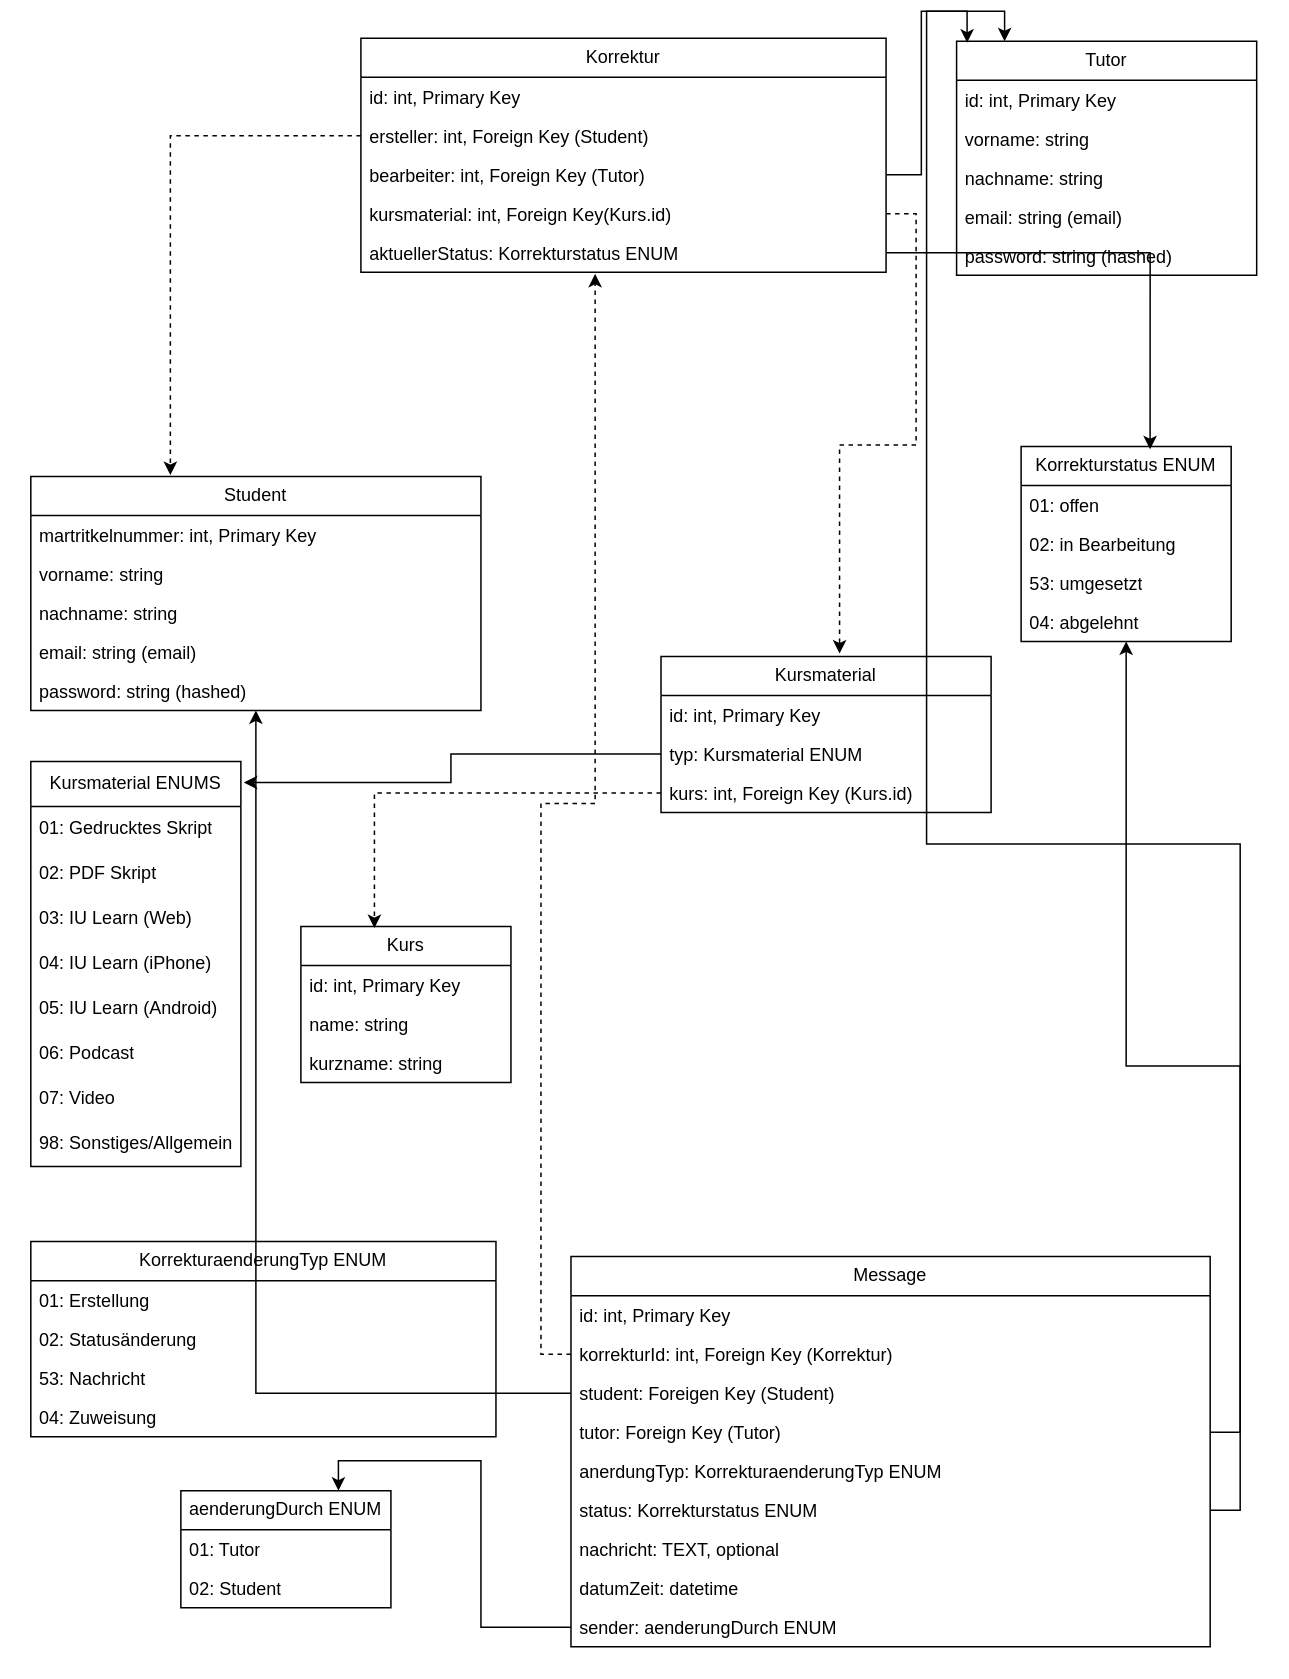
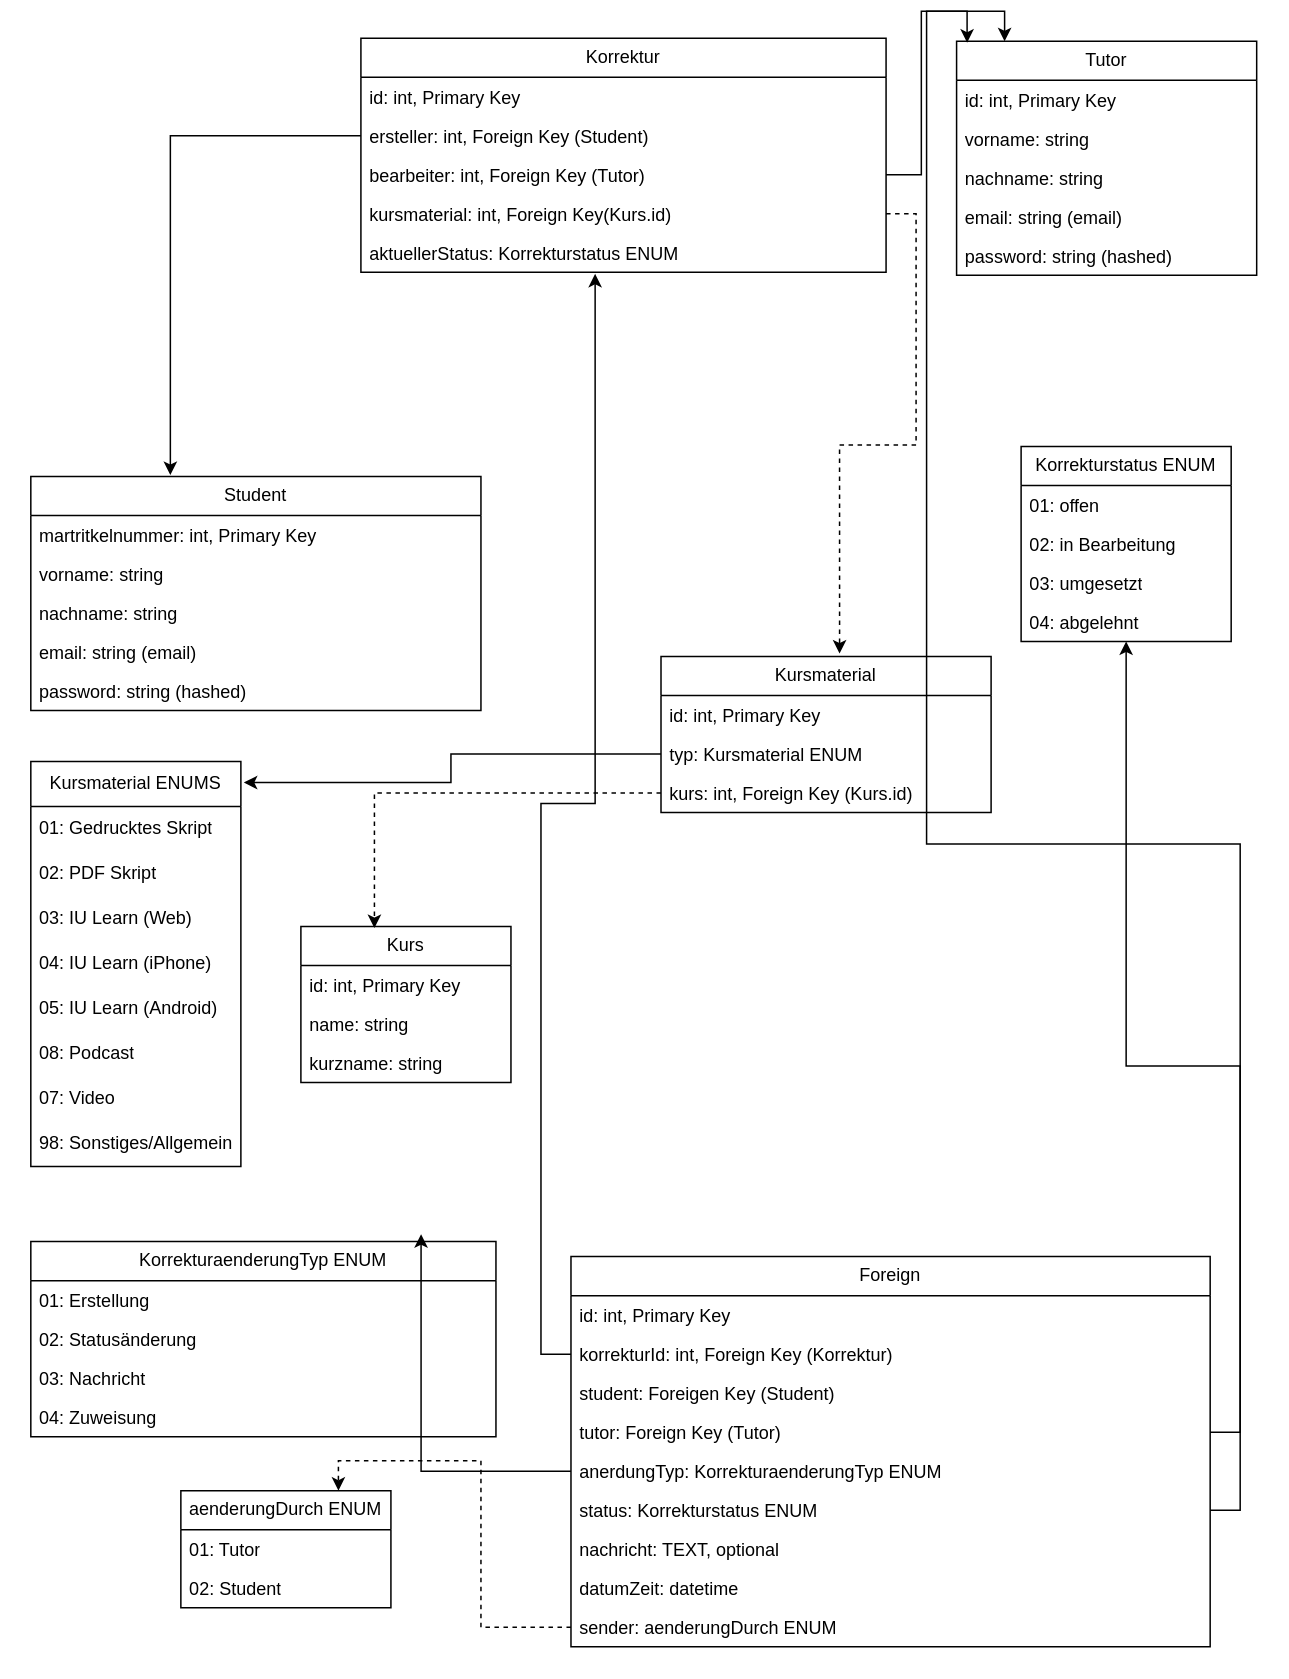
(170, 207) -> (170, 207)
(1111, 253) -> none
(1091, 585) -> (1091, 585)
(541, 805) -> (541, 805)
(91, 1054) -> (91, 1054)
(256, 1214) -> none
(890, 1276) -> (890, 1276)
(98, 1380) -> (98, 1380)
none -> (421, 1433)
(481, 1507) -> (481, 1507)
